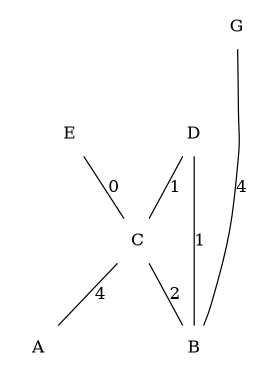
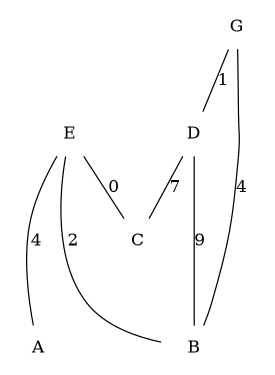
none -> (216, 81)
(176, 187) -> (176, 187)
(200, 241) -> (200, 241)
(88, 294) -> (28, 238)
(166, 294) -> (71, 274)
